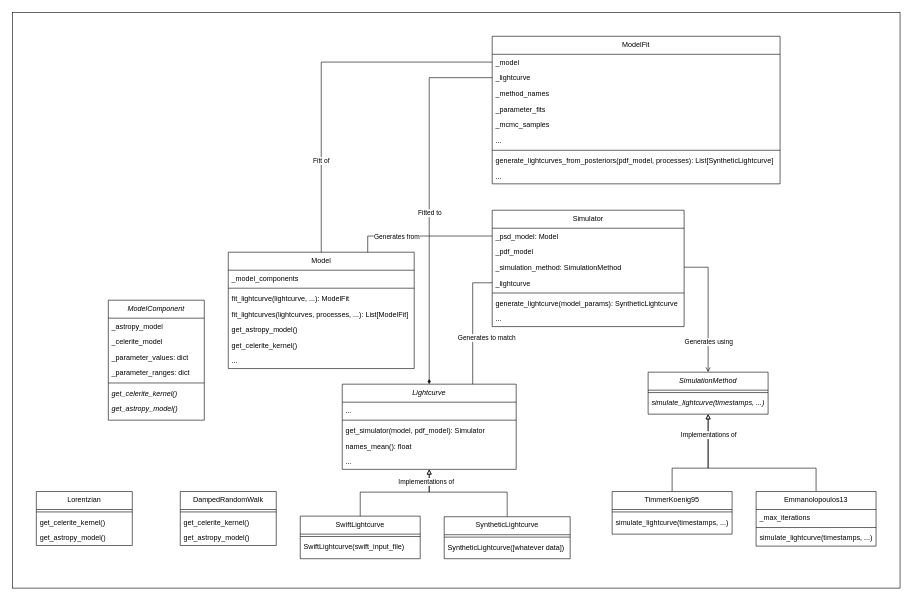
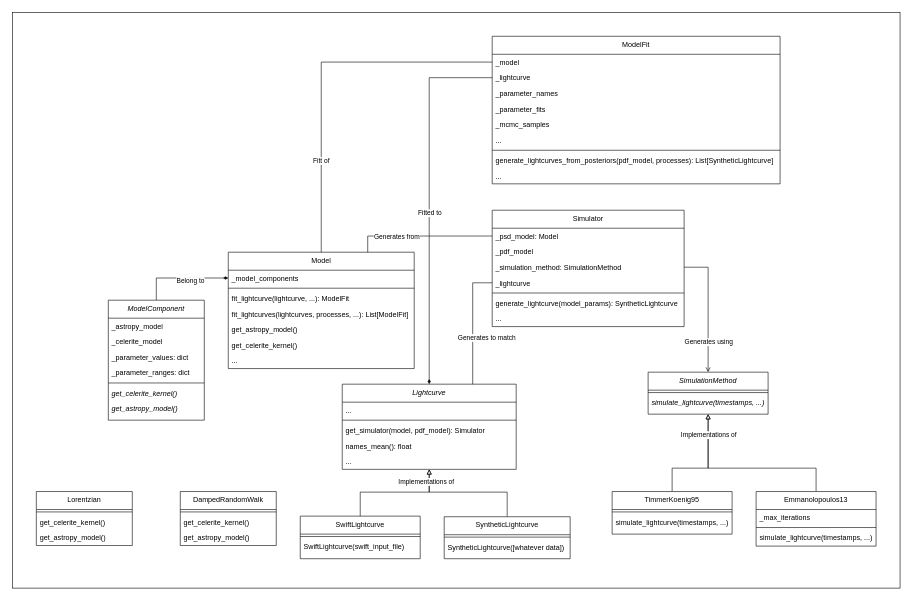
(522, 94) -> (528, 94)
none -> (190, 278)
